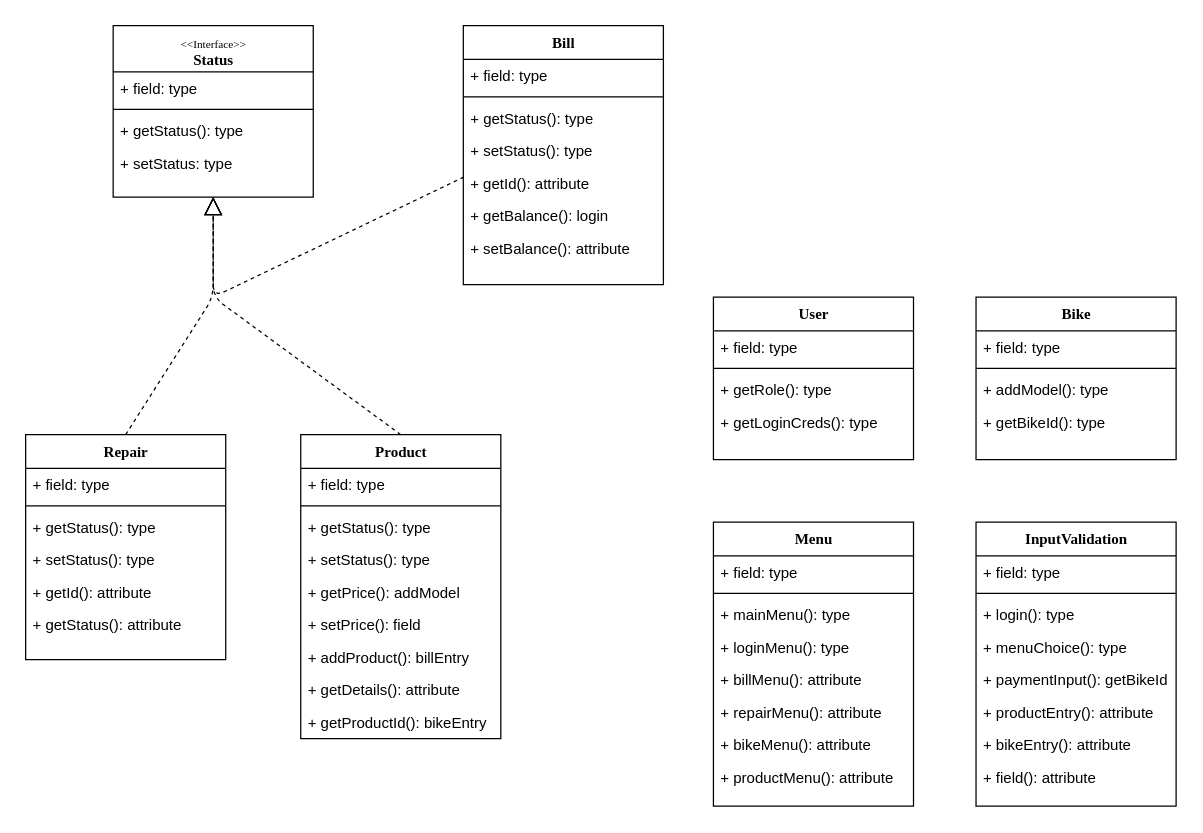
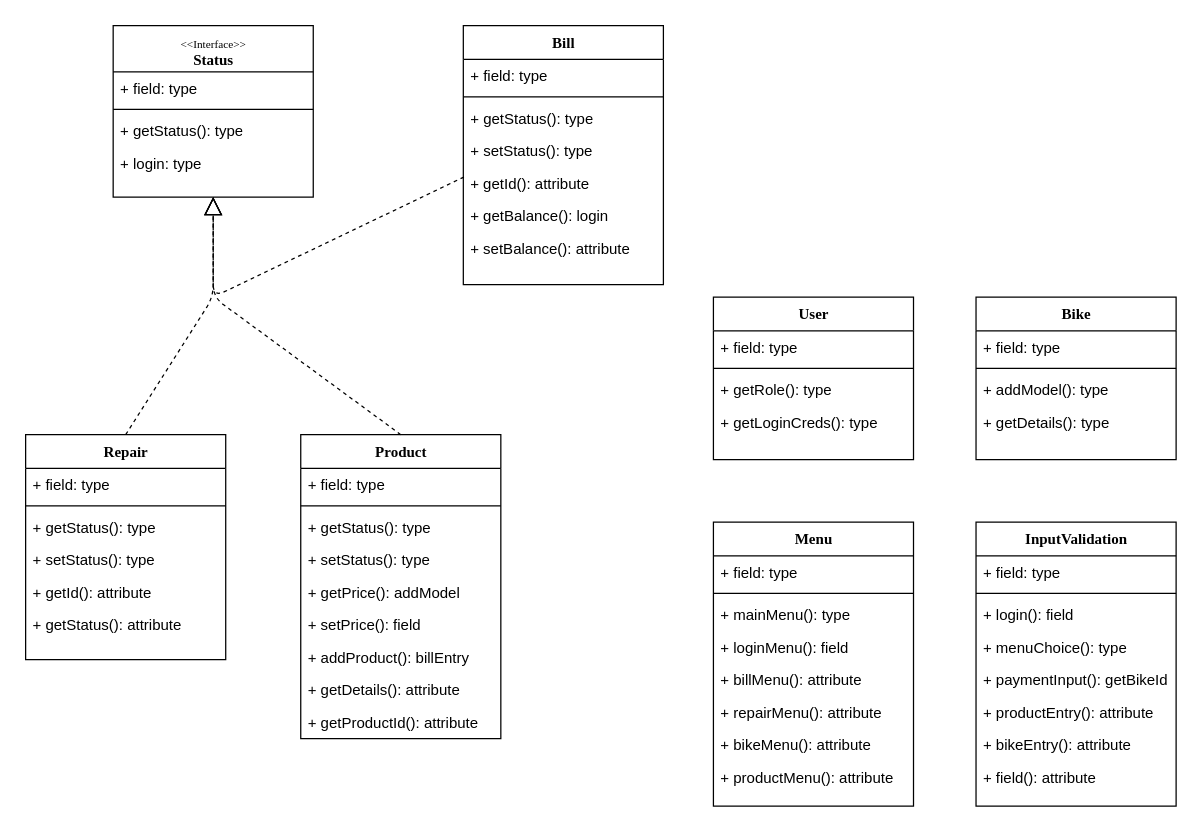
(186, 165) -> (165, 165)
(1055, 423) -> (1057, 423)
(1036, 616) -> (1037, 616)
(791, 648) -> (791, 648)
(413, 723) -> (413, 723)
